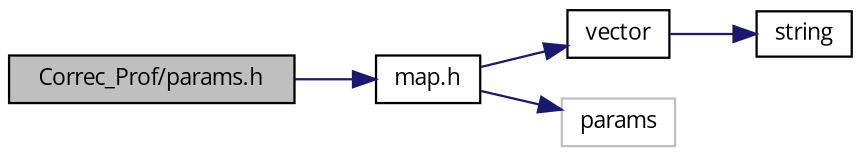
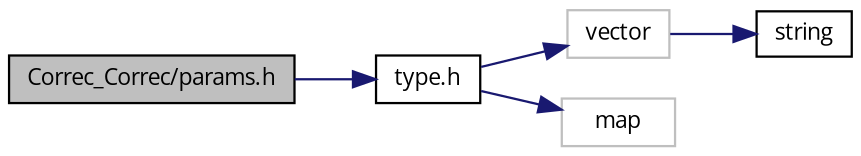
(618, 34) -> (618, 34)
(152, 79) -> (152, 79)
(428, 79) -> (428, 79)
(618, 122) -> (618, 122)
